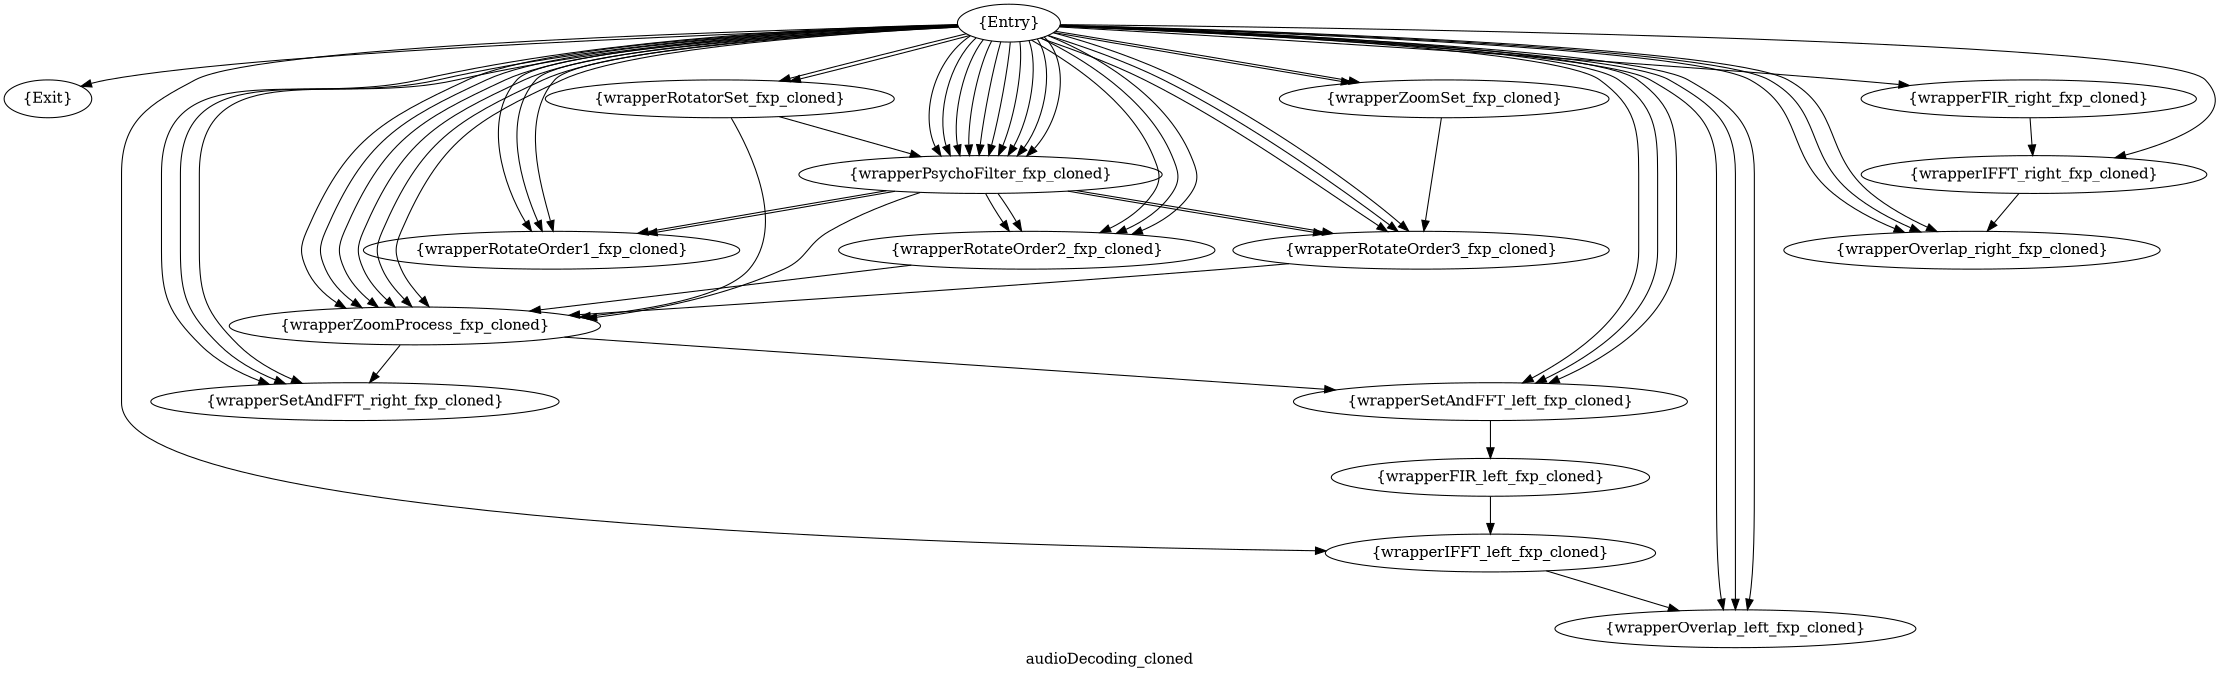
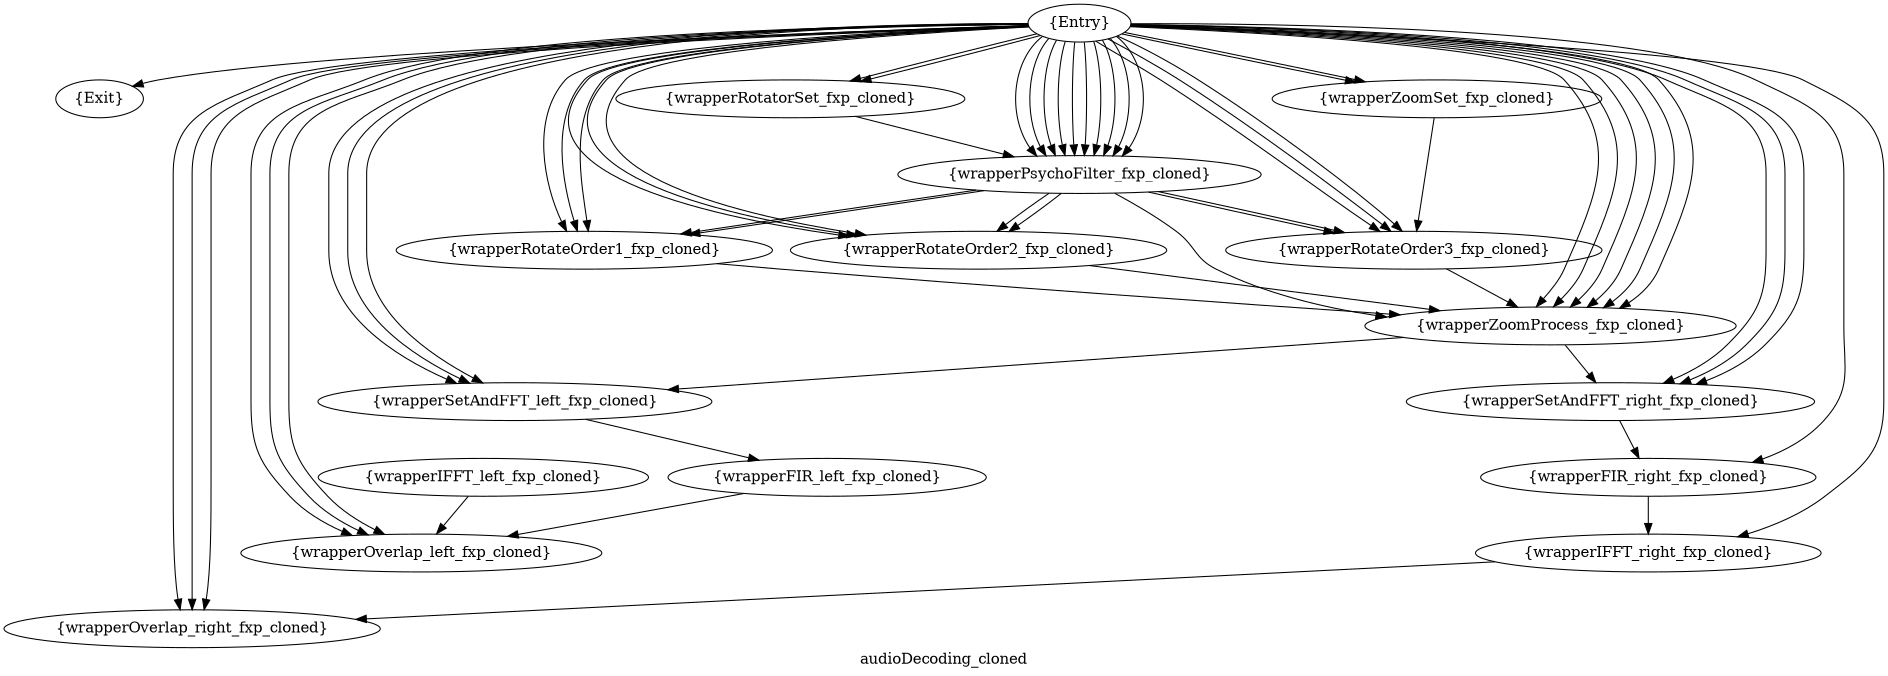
(747, 271) -> (1053, 290)
none -> (1627, 435)
(154, 439) -> none
(1490, 510) -> (631, 514)
